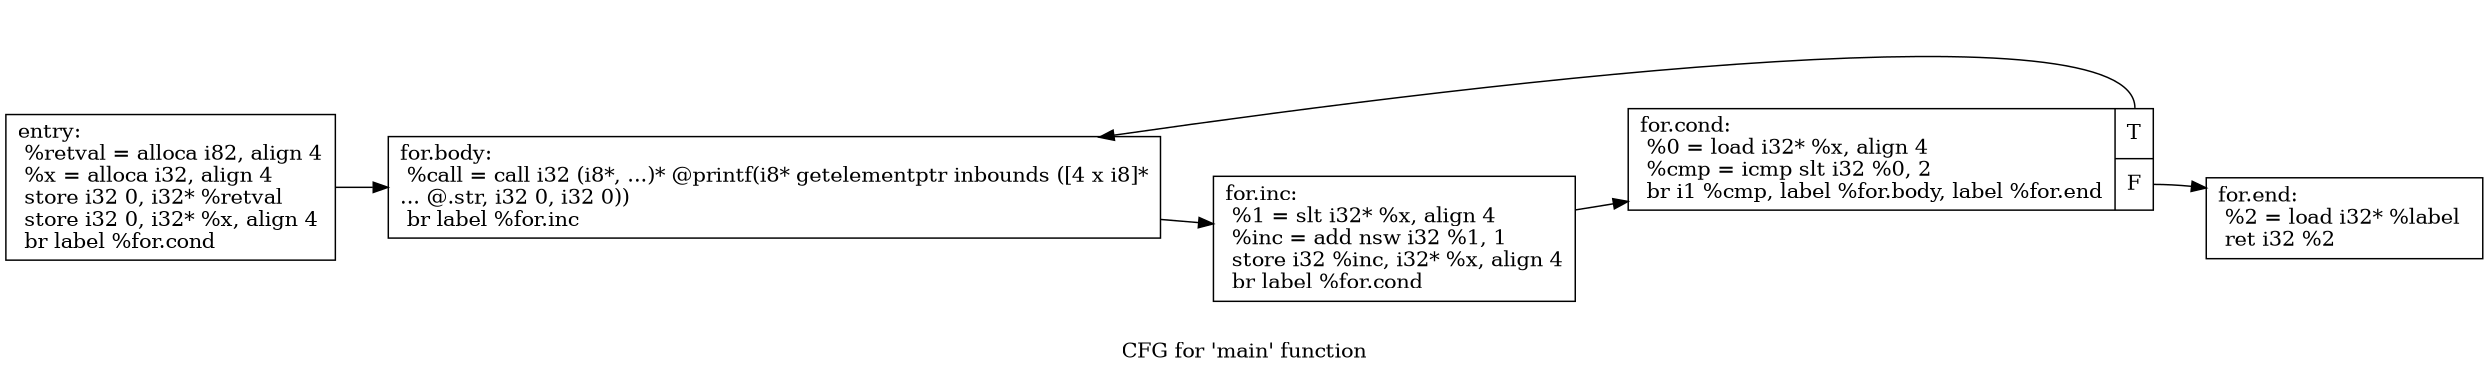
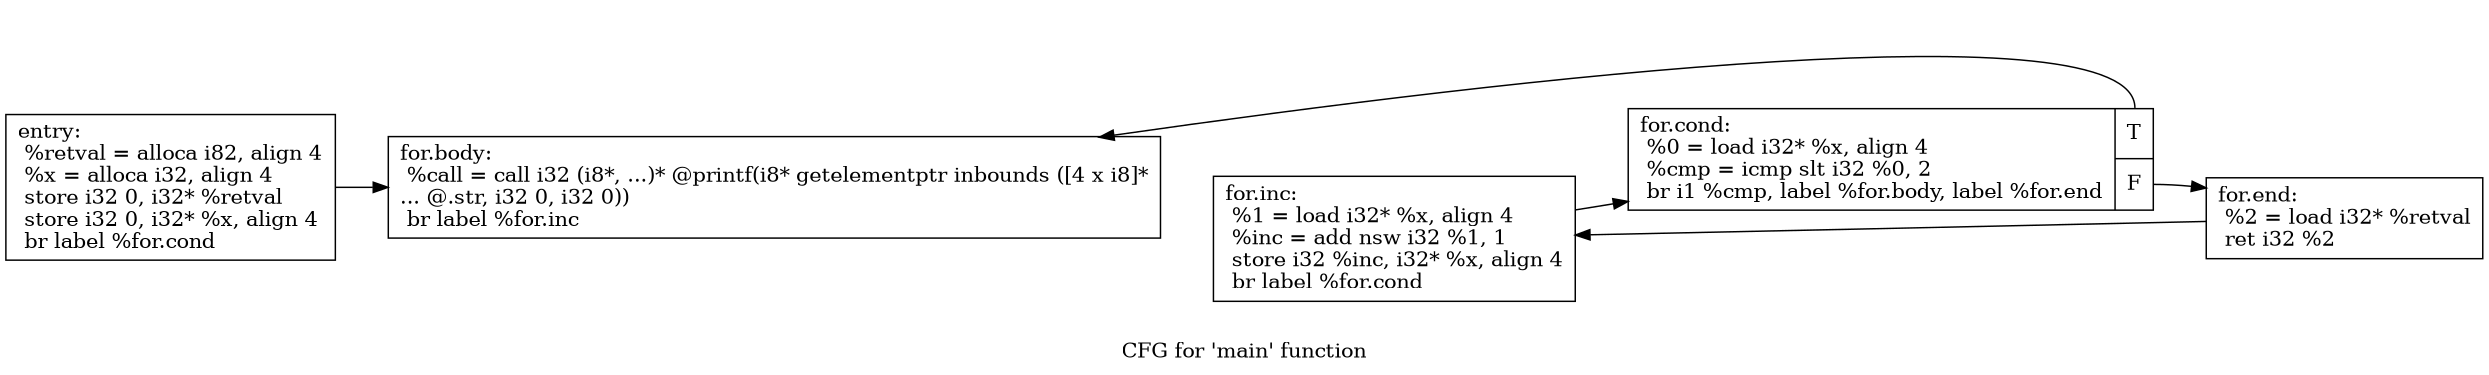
(1361, 216) -> (1369, 216)
(2339, 217) -> (2345, 217)
(1179, 221) -> (1898, 228)
